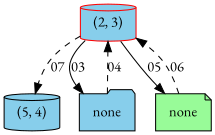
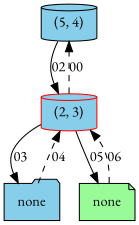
none -> (51, 62)
(58, 68) -> (76, 68)
